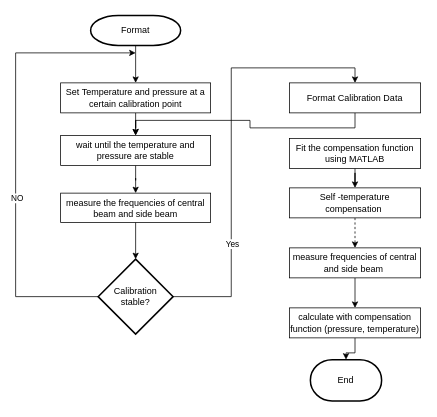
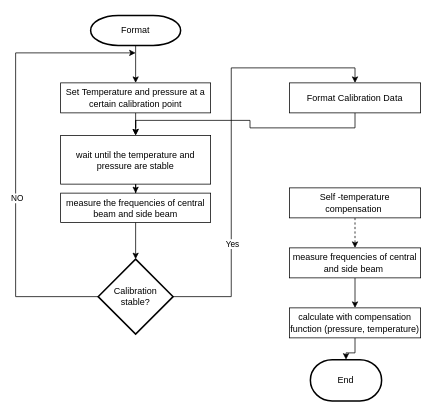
(135, 150) -> (135, 160)
(355, 153) -> none
(355, 181) -> none
